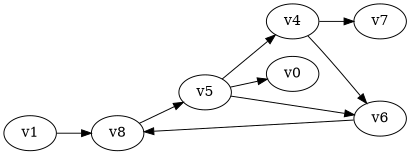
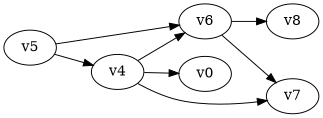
none -> (245, 56)
(244, 84) -> (157, 73)
(157, 115) -> none
(30, 133) -> none
